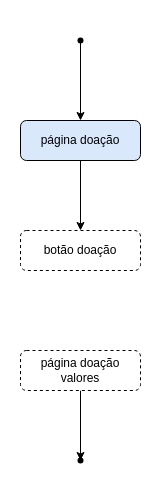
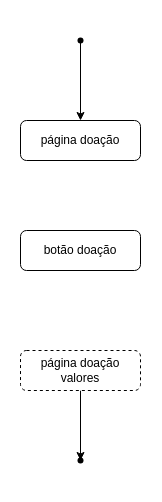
(81, 141) -> (81, 141)
(81, 192) -> none
(81, 251) -> (81, 251)
